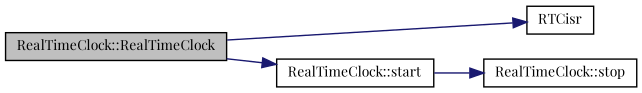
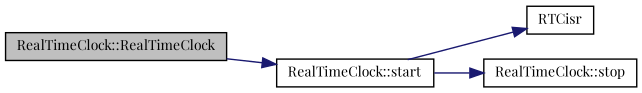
(370, 31) -> (460, 46)
